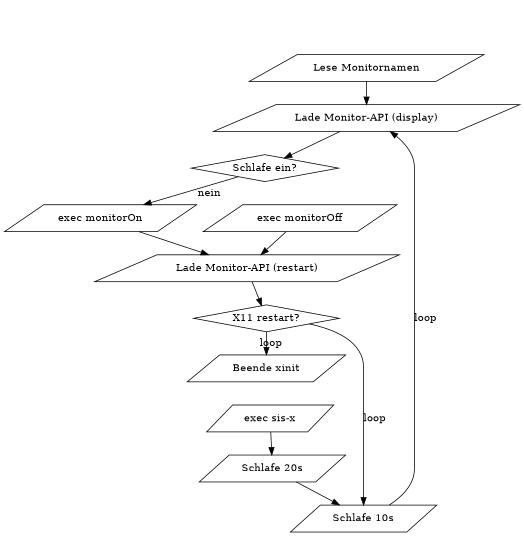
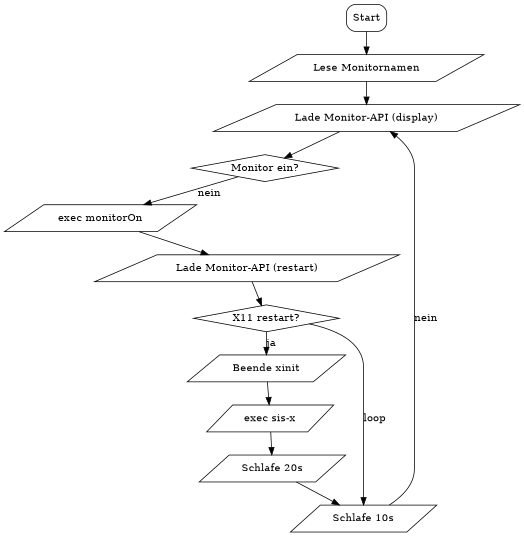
none -> (367, 18)
(265, 168) -> (265, 168)
(300, 218) -> none
(426, 318) -> (426, 318)
(271, 343) -> (271, 343)
none -> (268, 389)
